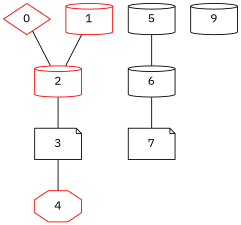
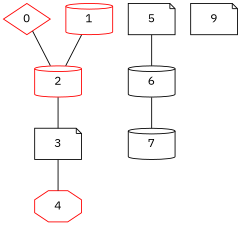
(152, 19) -> (152, 19)
(214, 19) -> (214, 19)
(152, 144) -> (152, 144)
